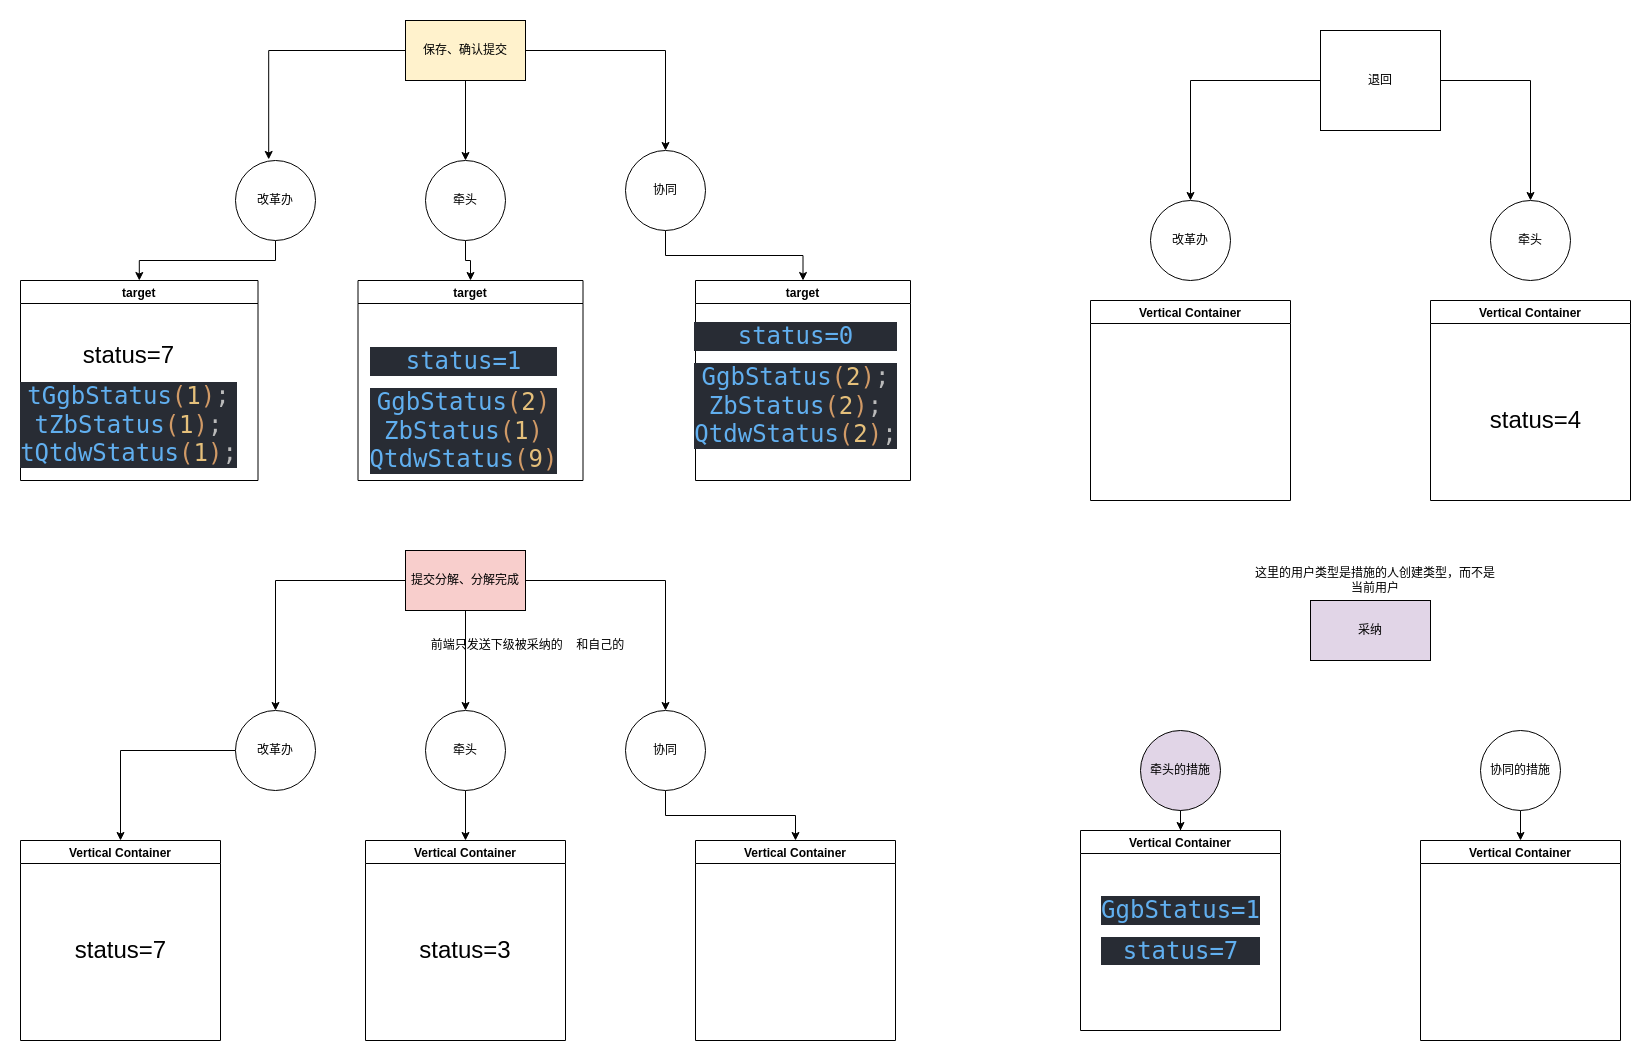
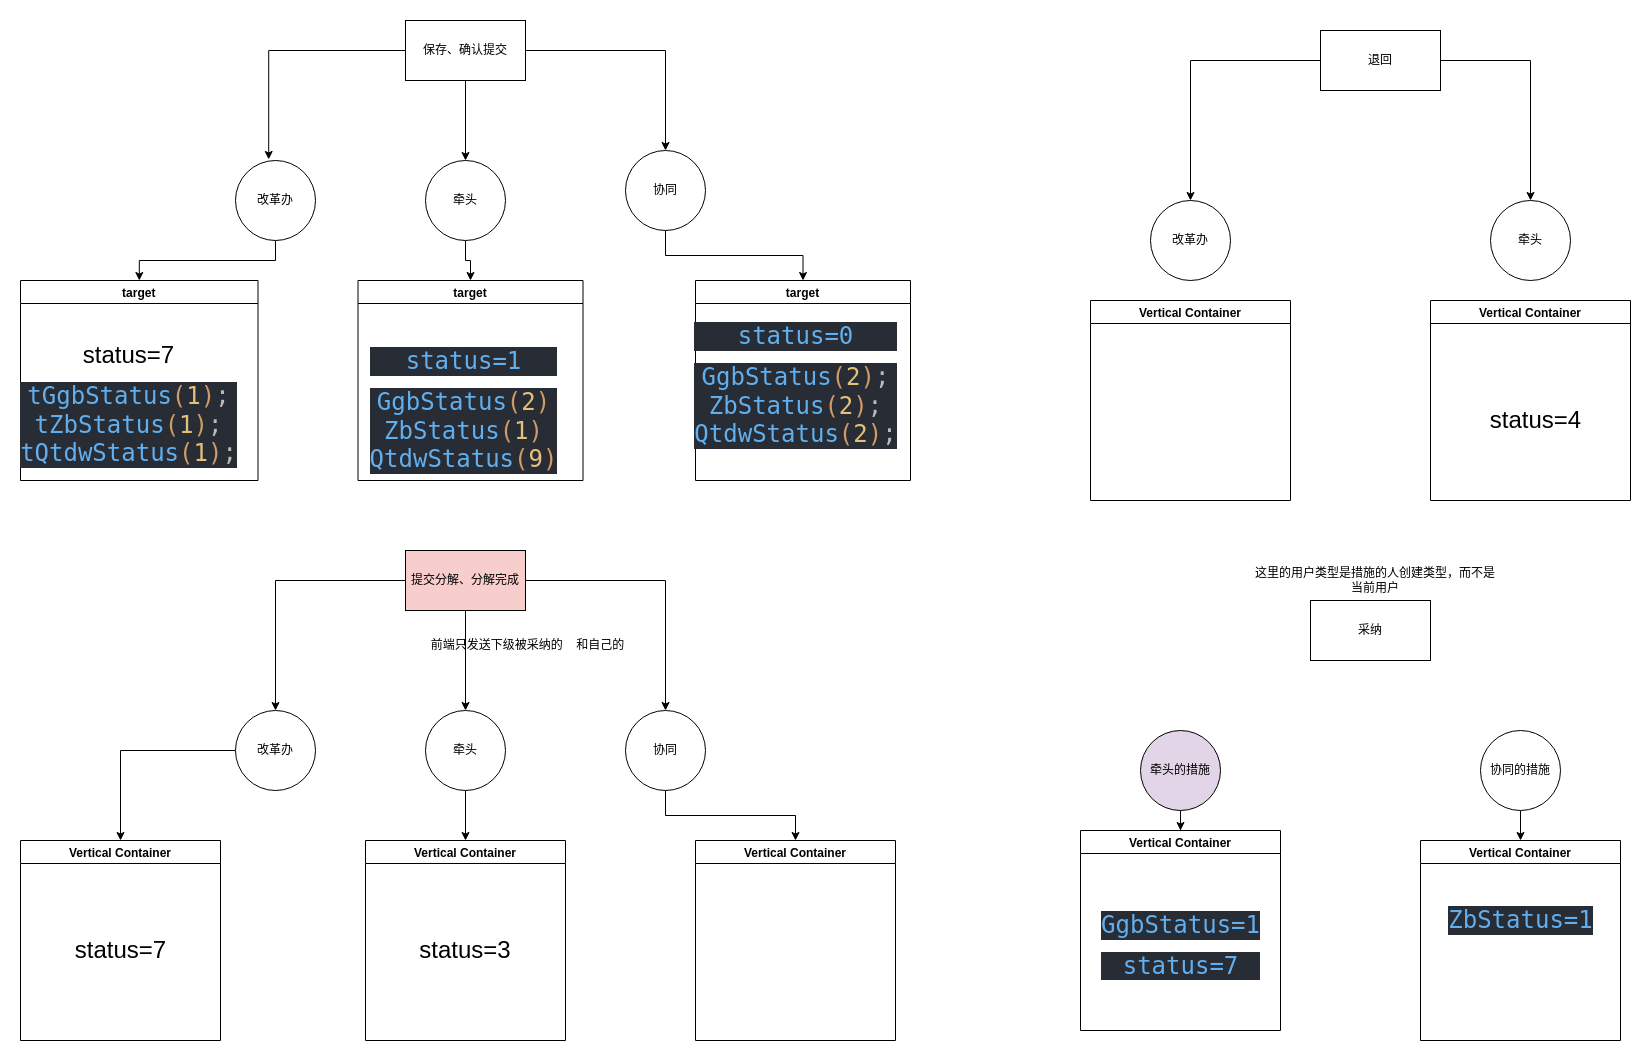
(466, 51) -> (466, 51)
(1381, 81) -> (1381, 61)
(1371, 631) -> (1371, 631)
none -> (1521, 921)
(1181, 931) -> (1181, 946)
